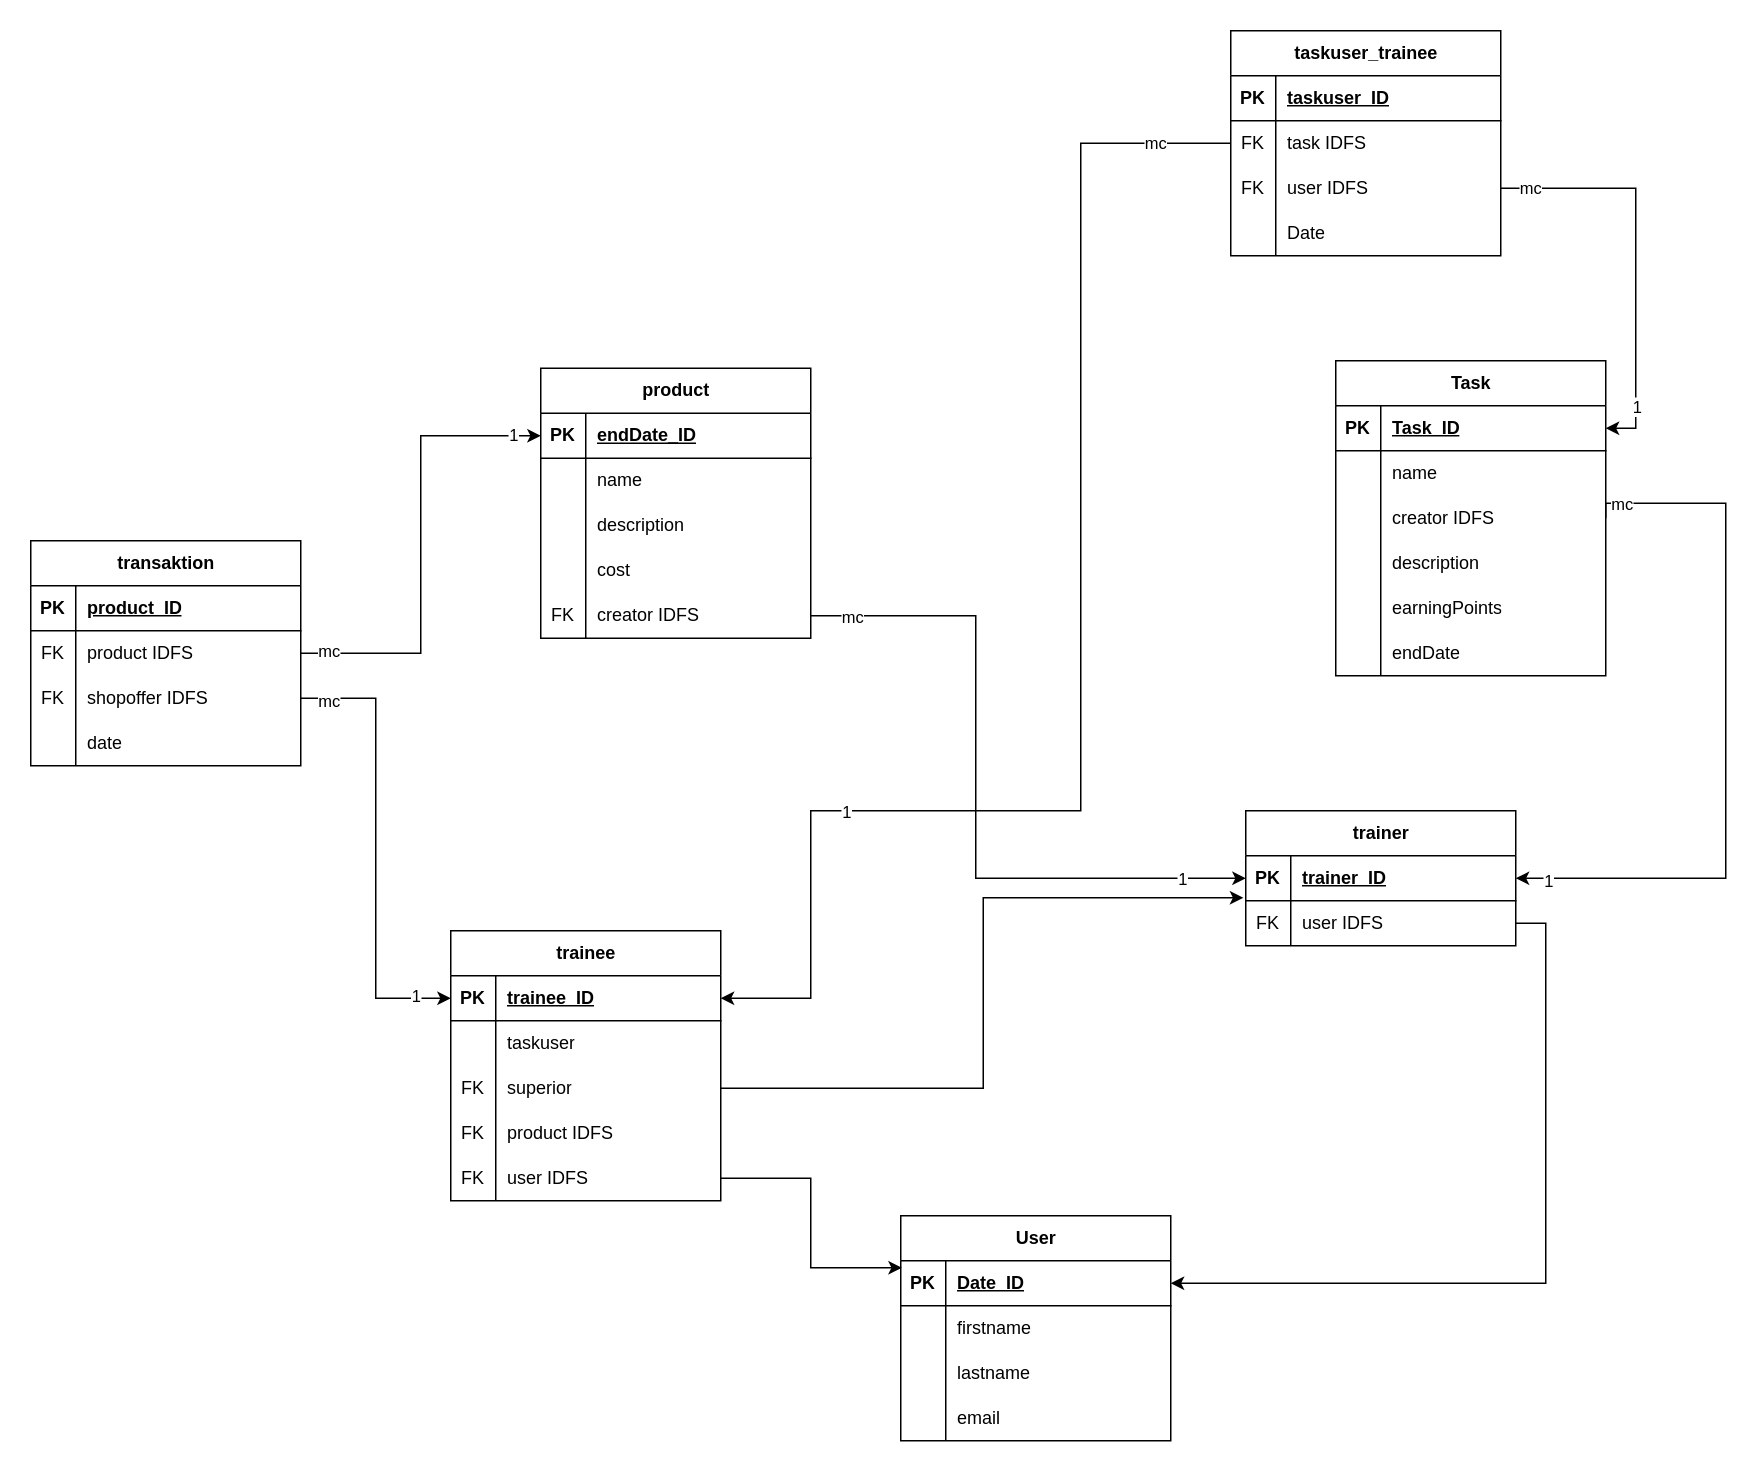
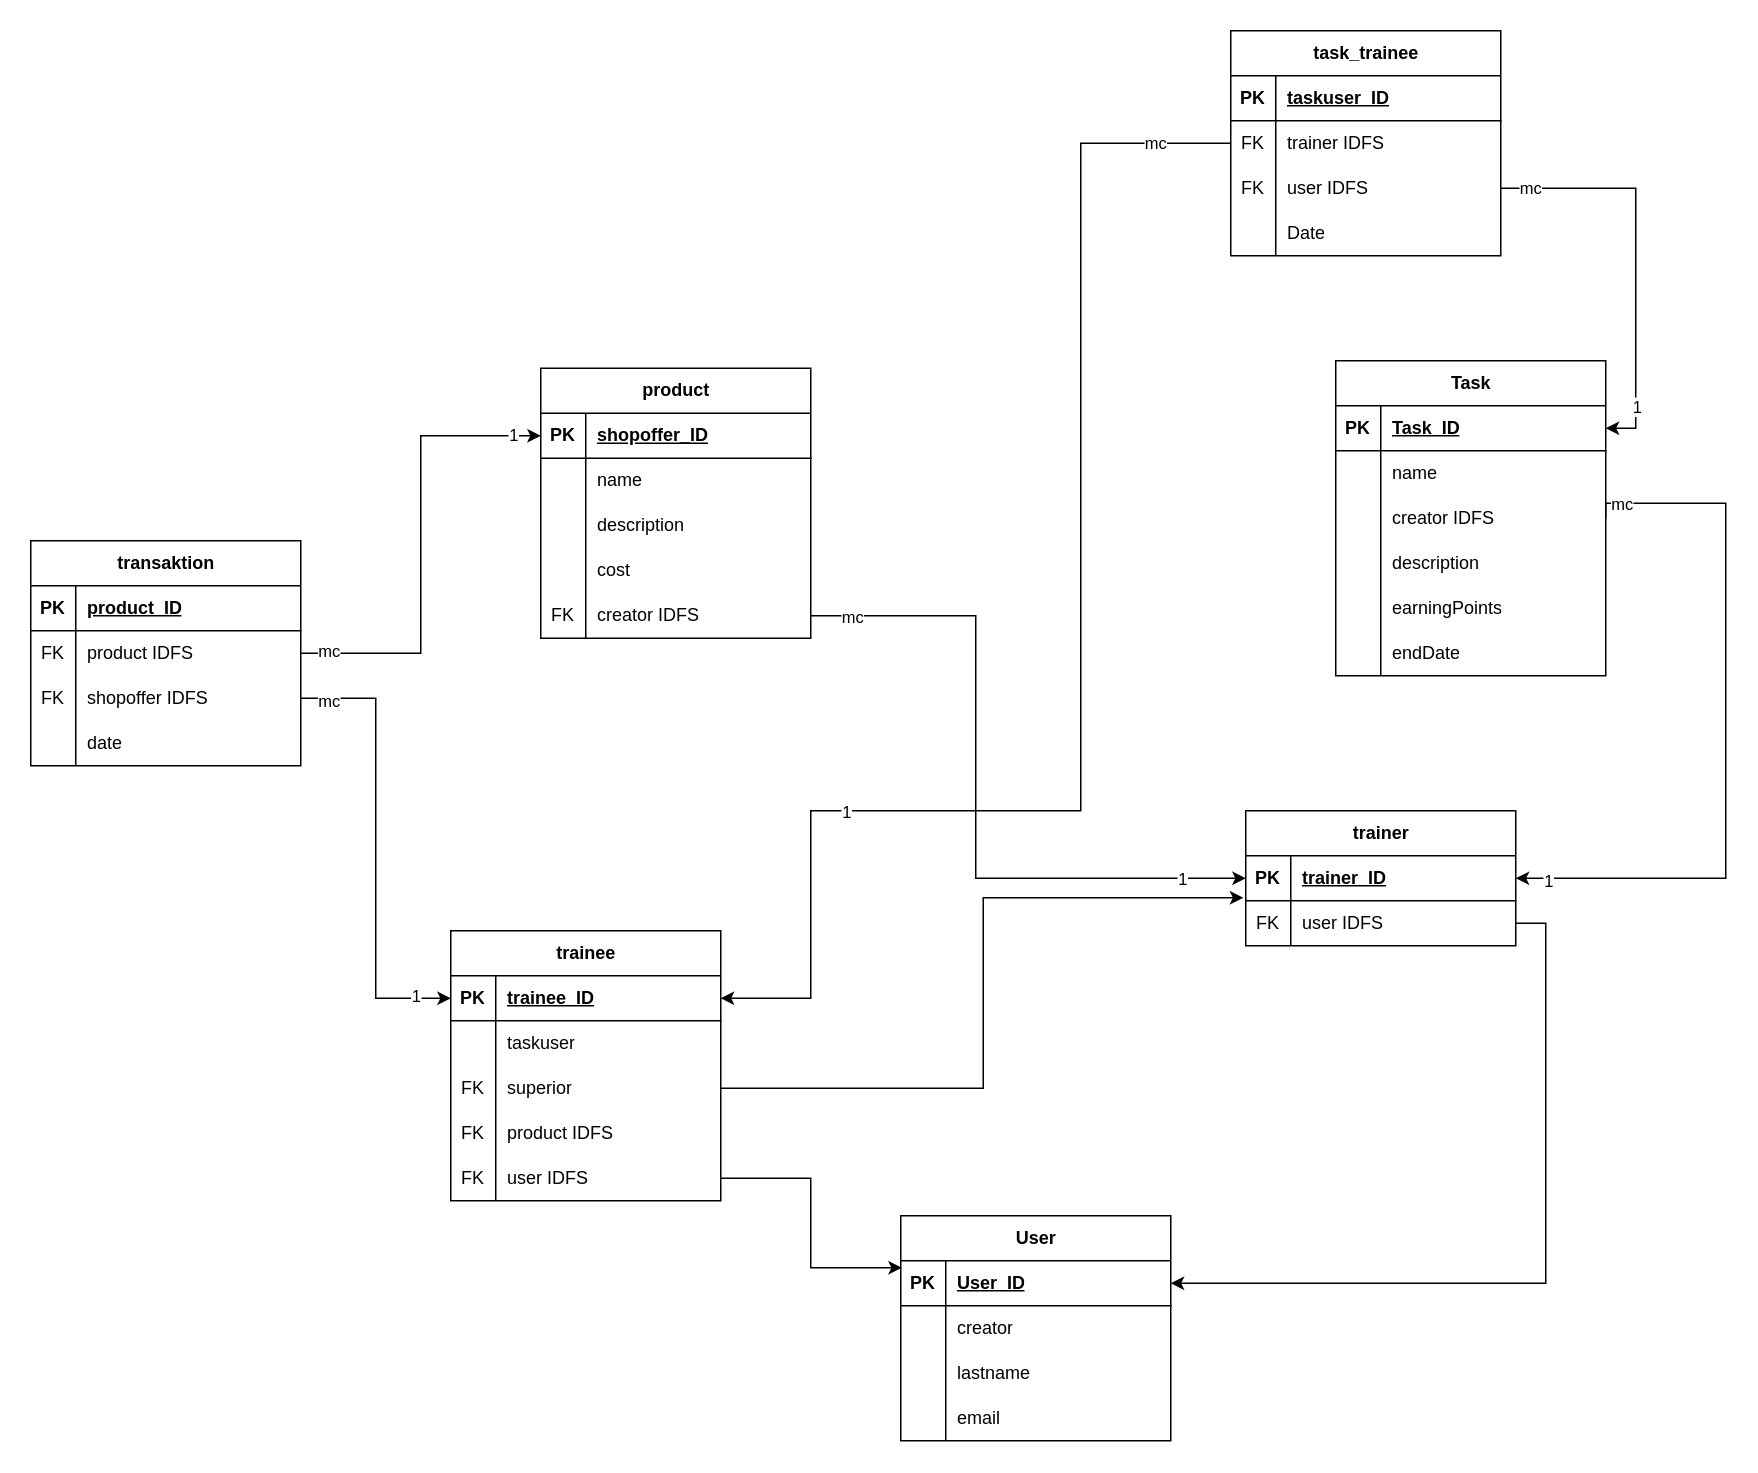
(1367, 53) -> (1367, 53)
(1331, 143) -> (1344, 143)
(648, 436) -> (658, 436)
(993, 1283) -> (993, 1283)
(1001, 1328) -> (993, 1328)
